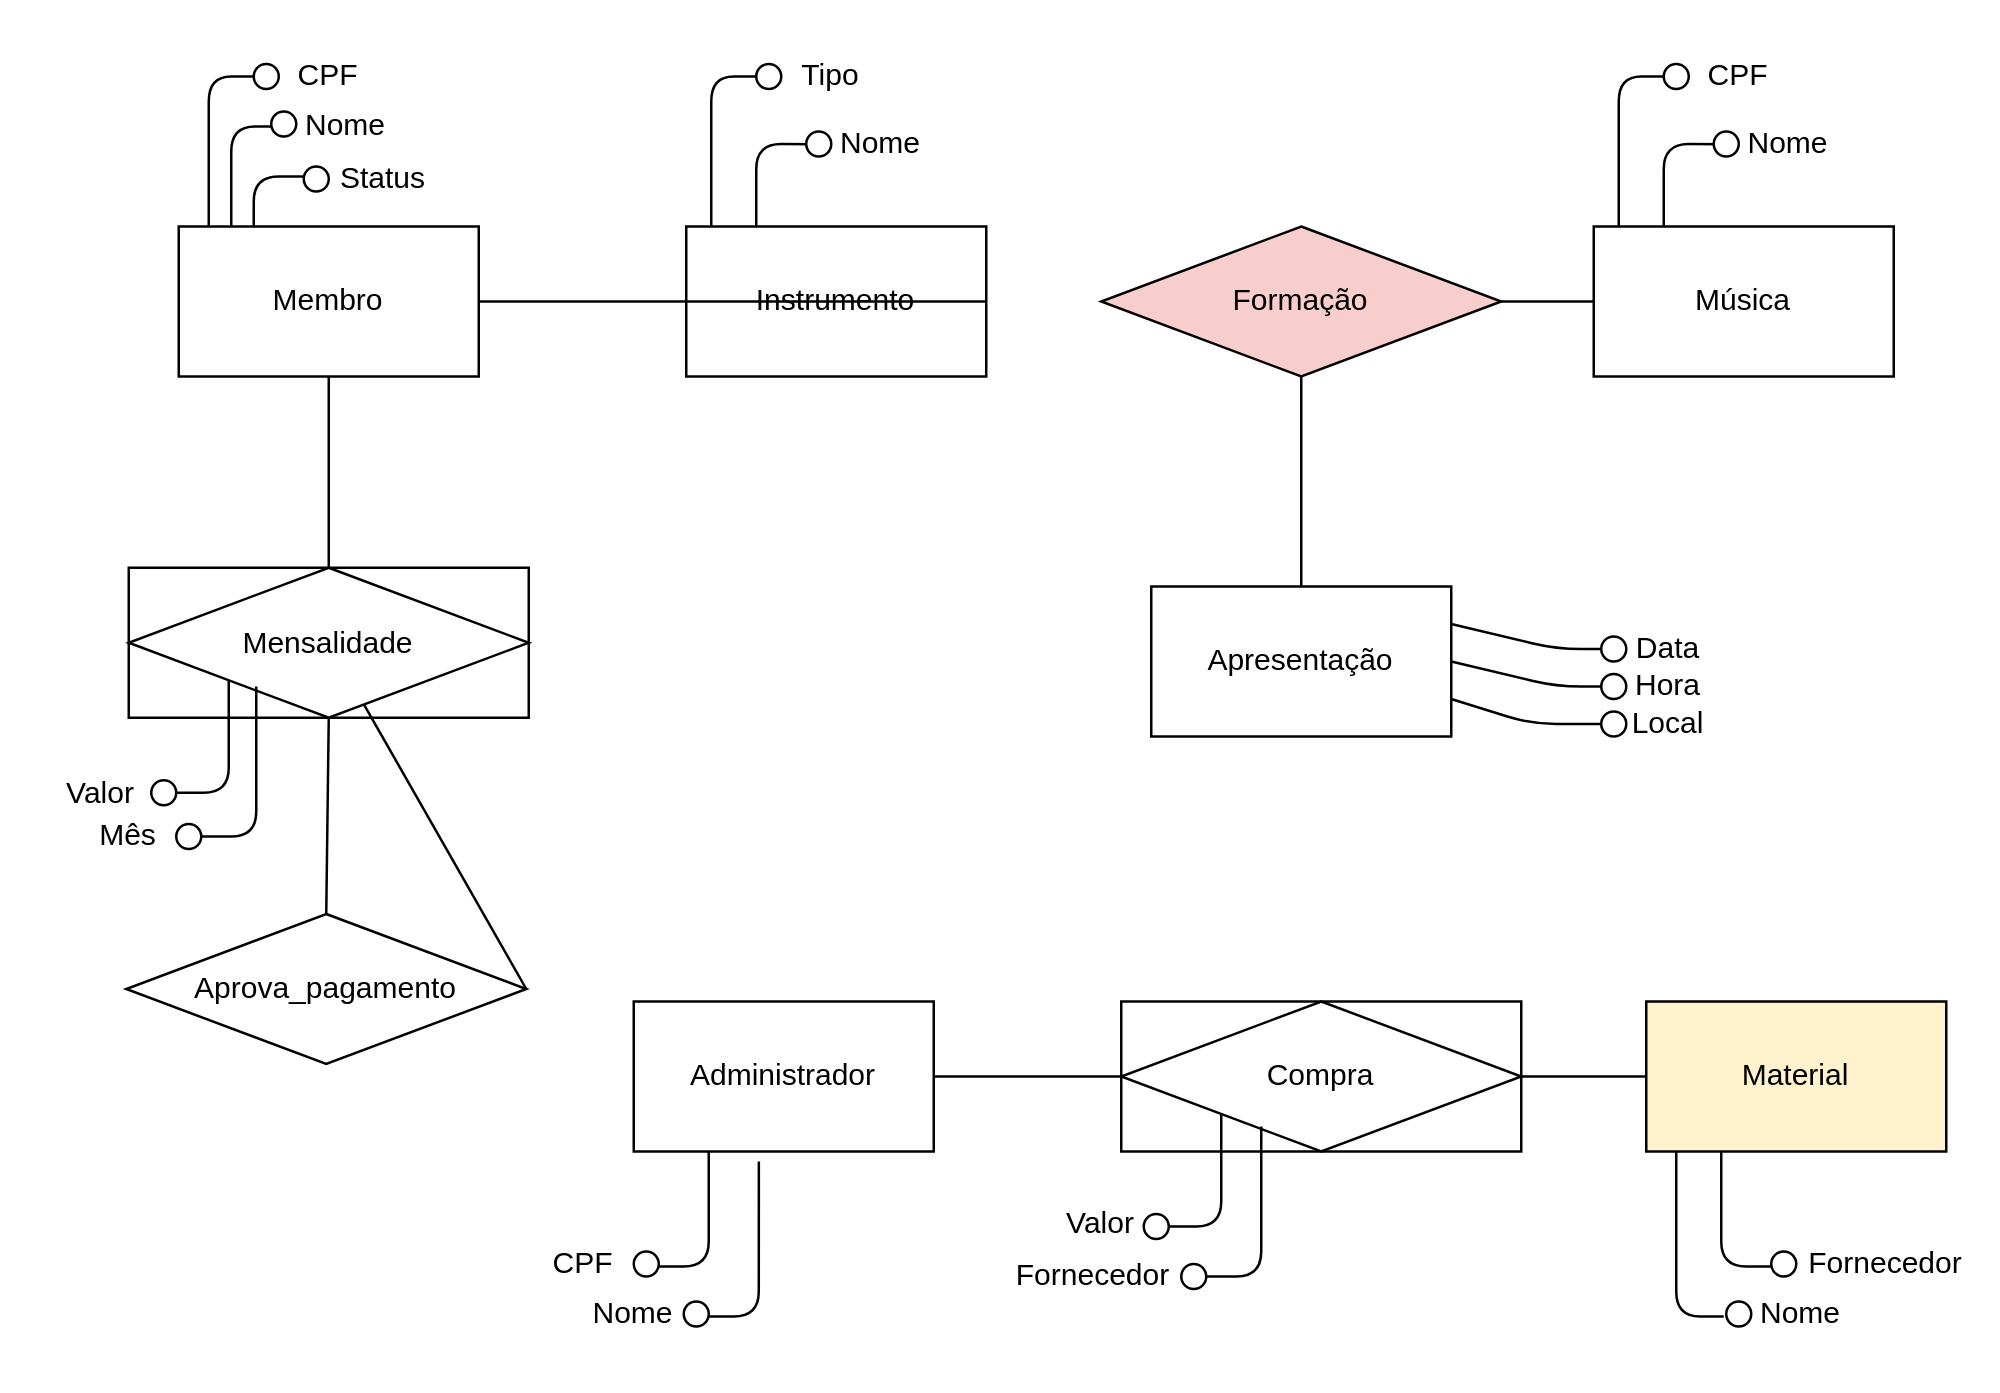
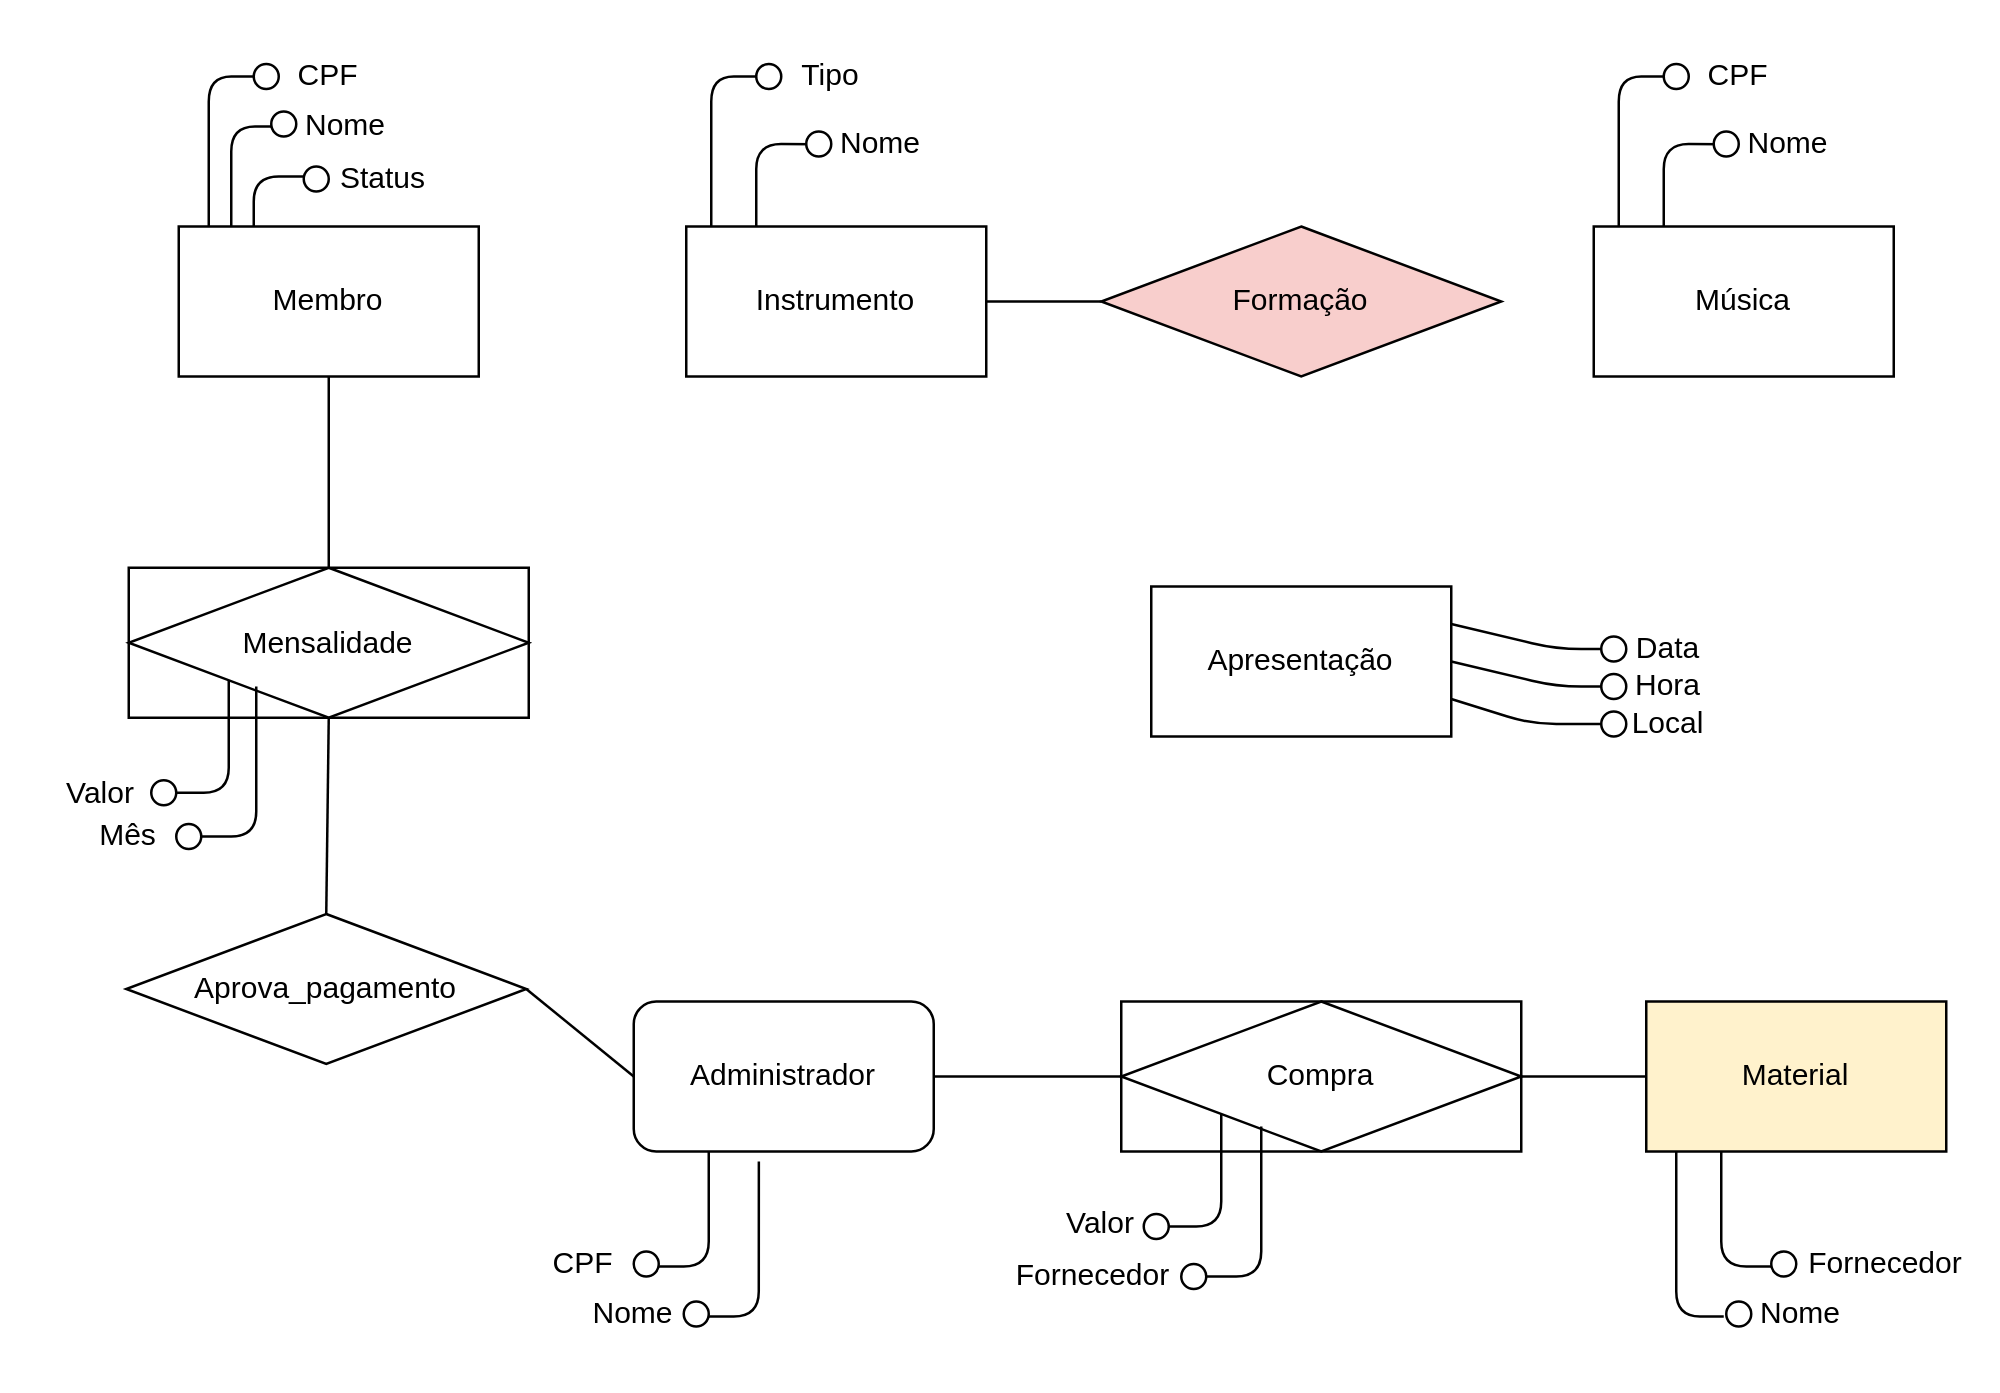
(733, 301) -> (1043, 301)
(1546, 301) -> none
(1301, 481) -> none
(445, 847) -> (579, 1032)
(784, 1076) -> (784, 1076)
